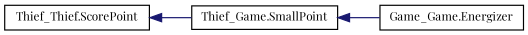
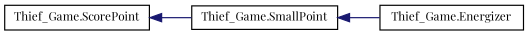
(77, 18) -> (77, 18)
(452, 18) -> (452, 18)
